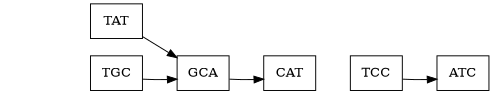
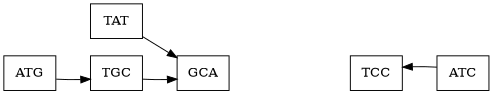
none -> (30, 73)
(290, 73) -> none
(415, 80) -> (425, 67)
